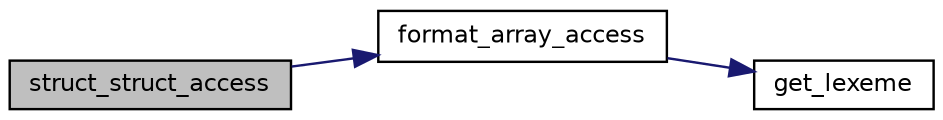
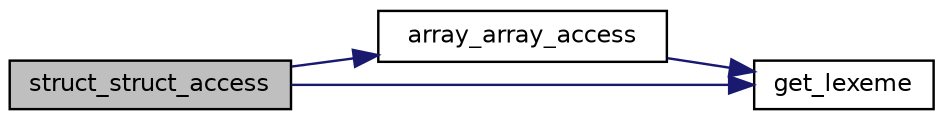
(523, 36) -> (523, 36)
none -> (510, 85)
